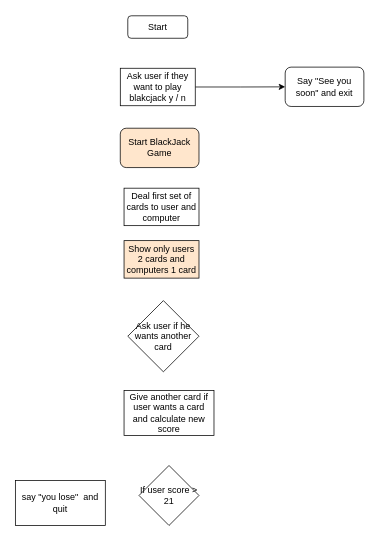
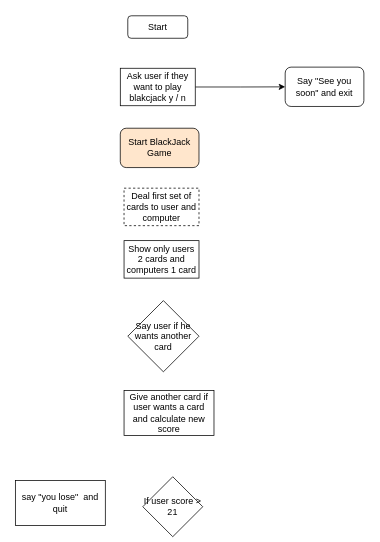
(162, 207) -> (162, 207)
(162, 259) -> (162, 259)
(164, 336) -> (164, 336)
(169, 495) -> (173, 507)
